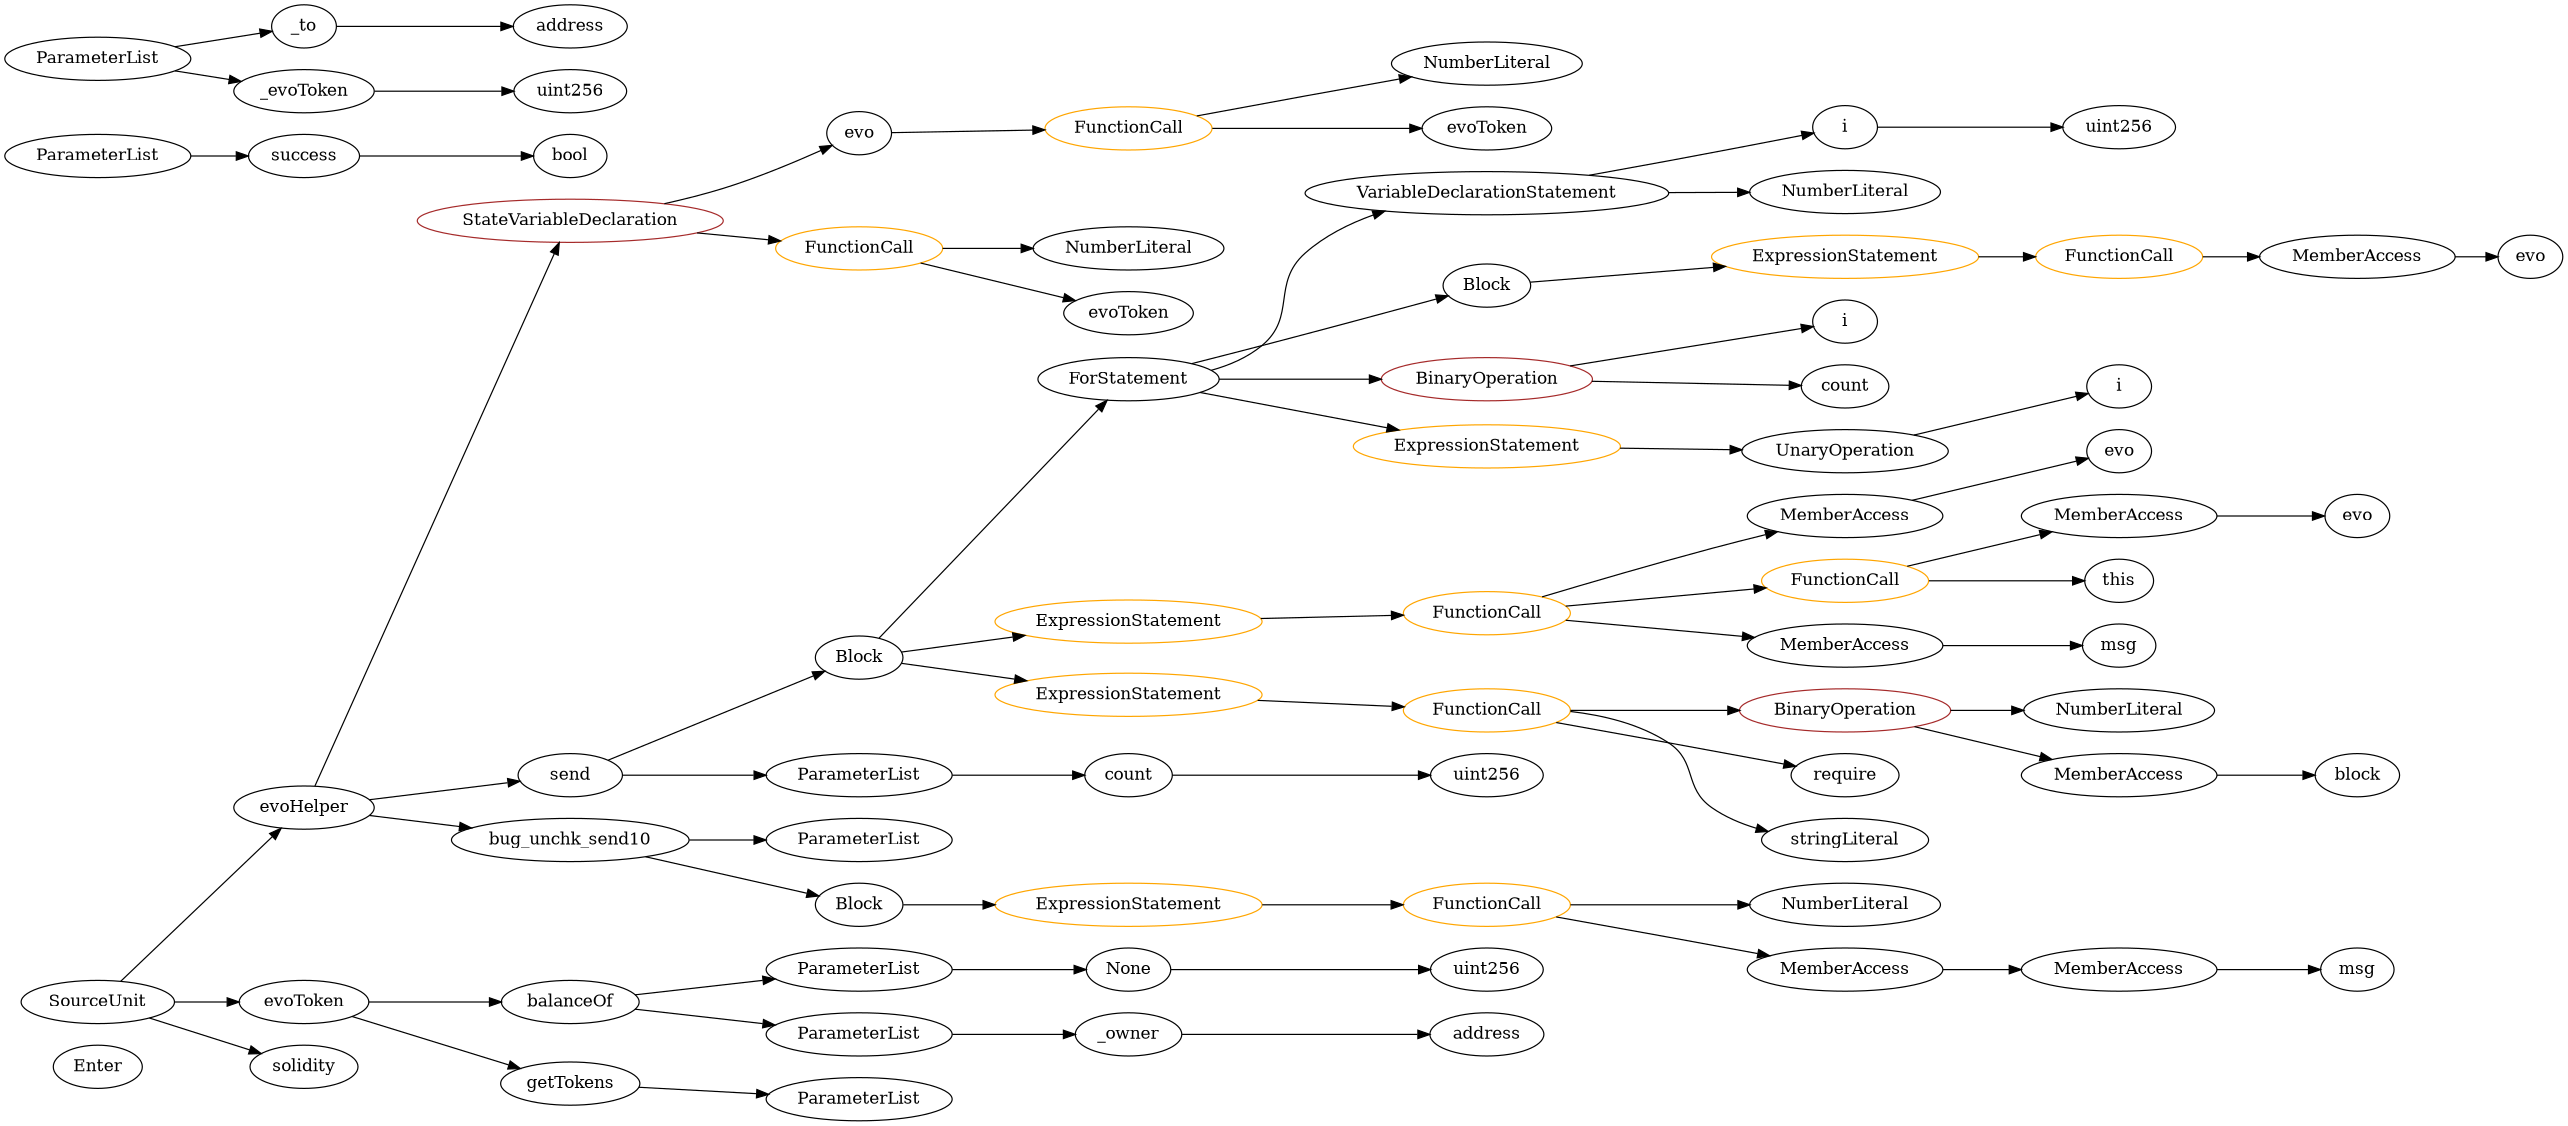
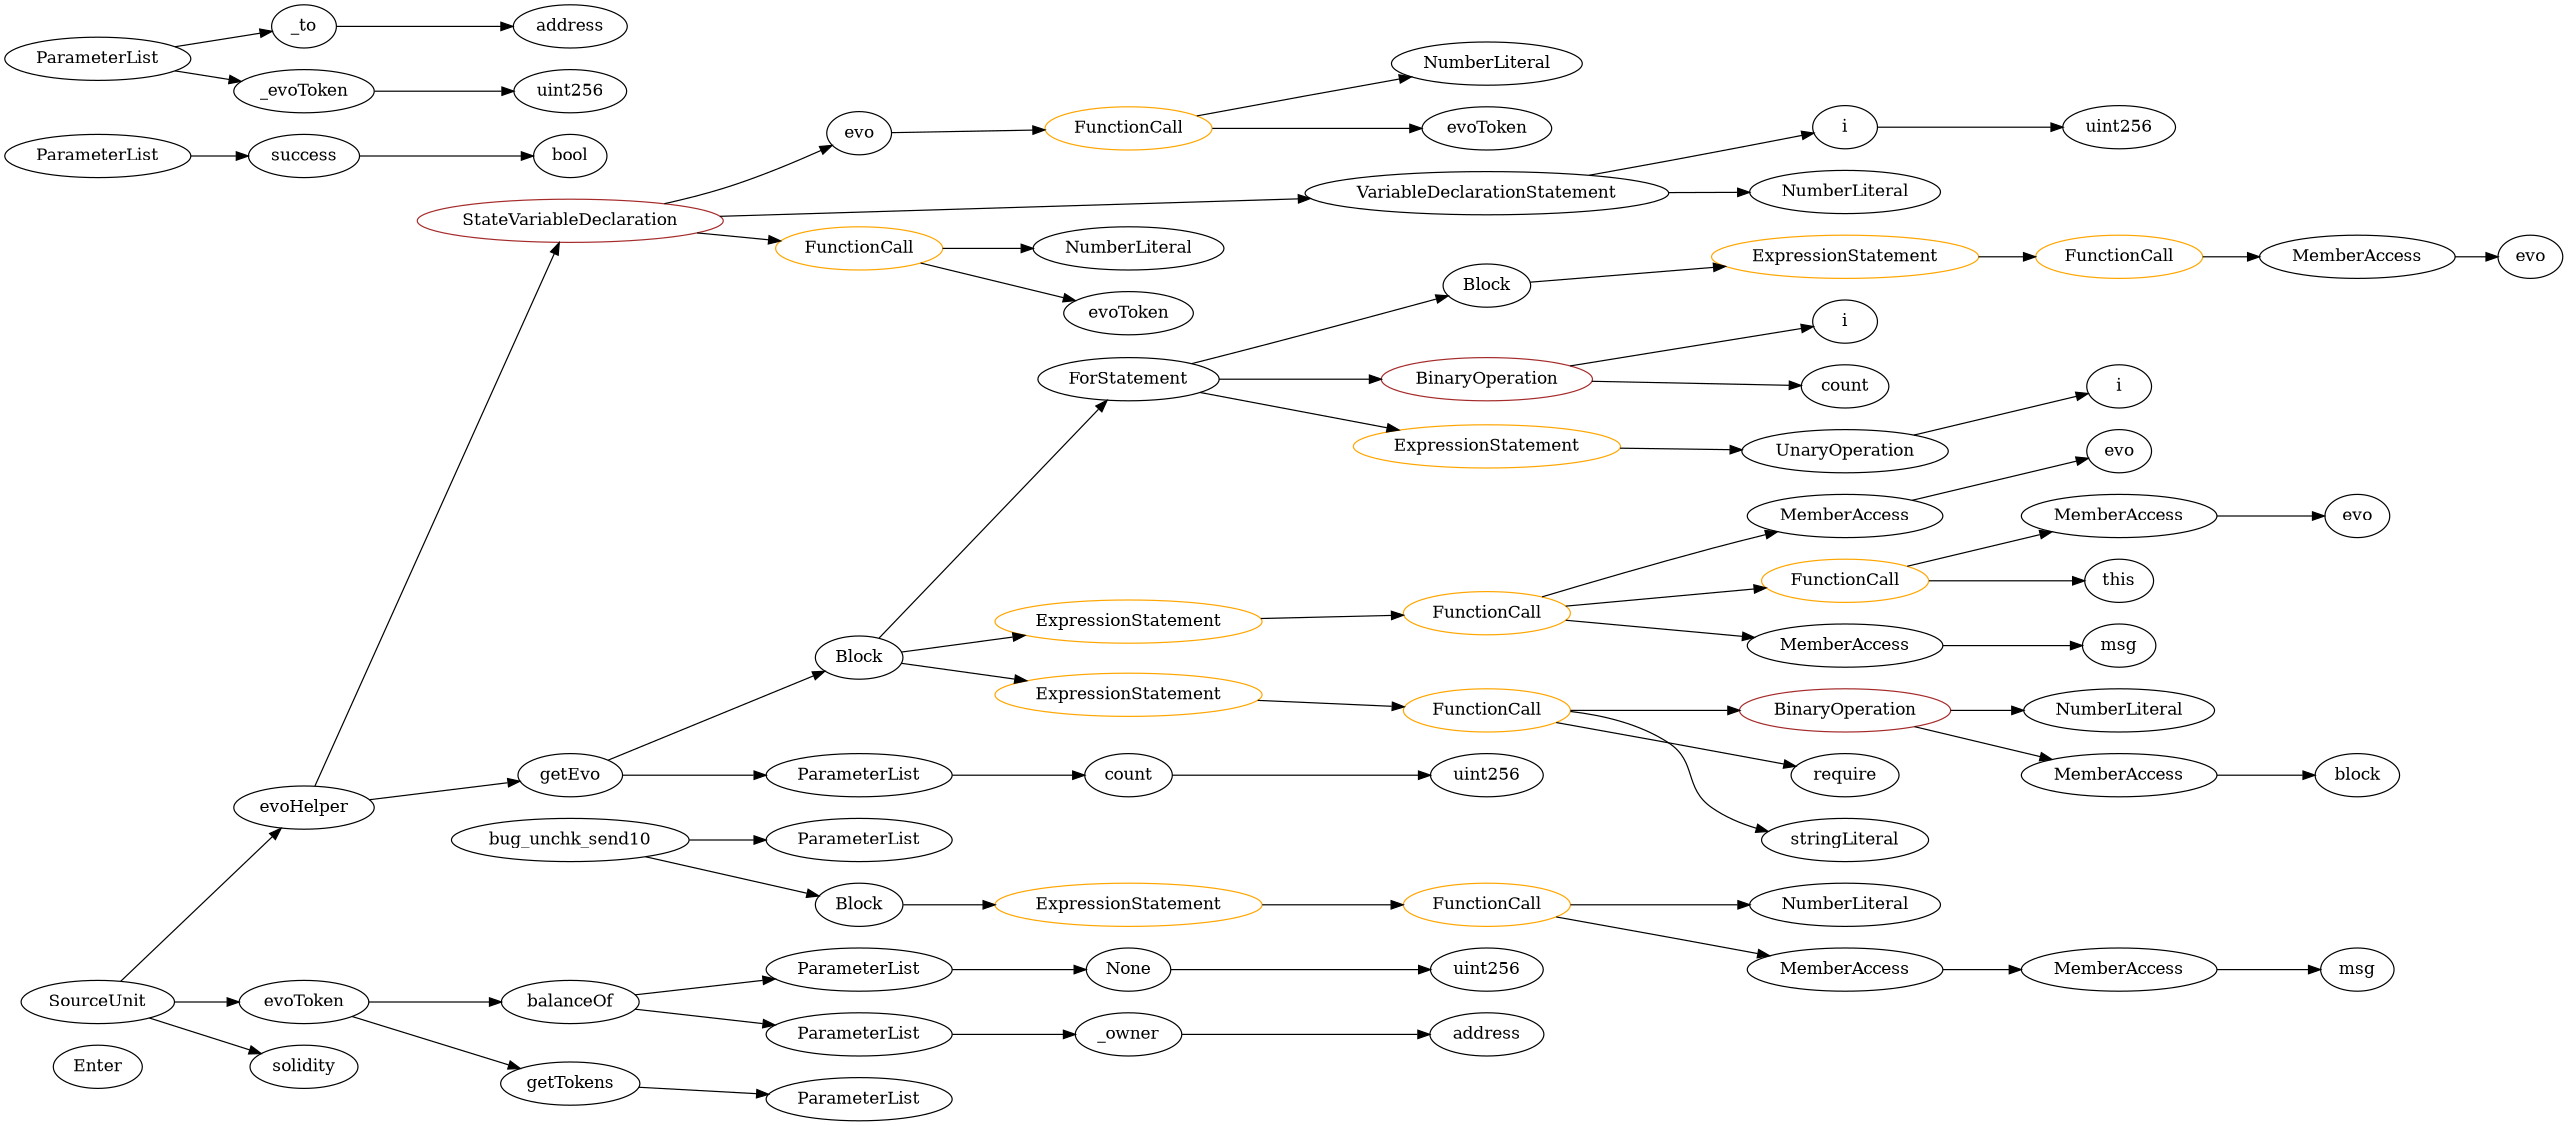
(1286, 289) -> (1009, 208)
(570, 775) -> (570, 775)
(414, 821) -> none
